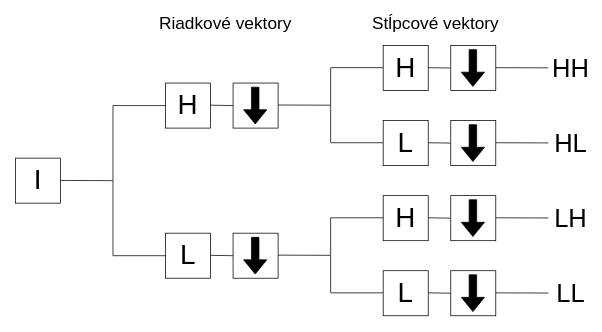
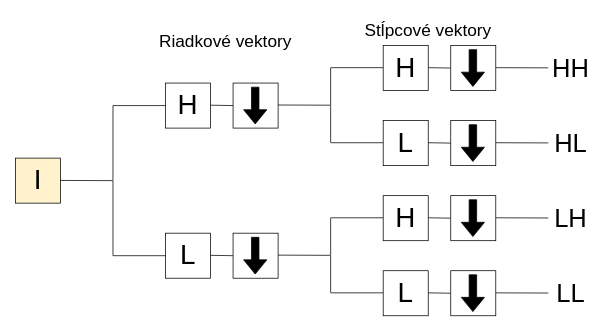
(225, 23) -> (225, 42)
(435, 23) -> (428, 30)
(38, 180) -> (38, 180)
